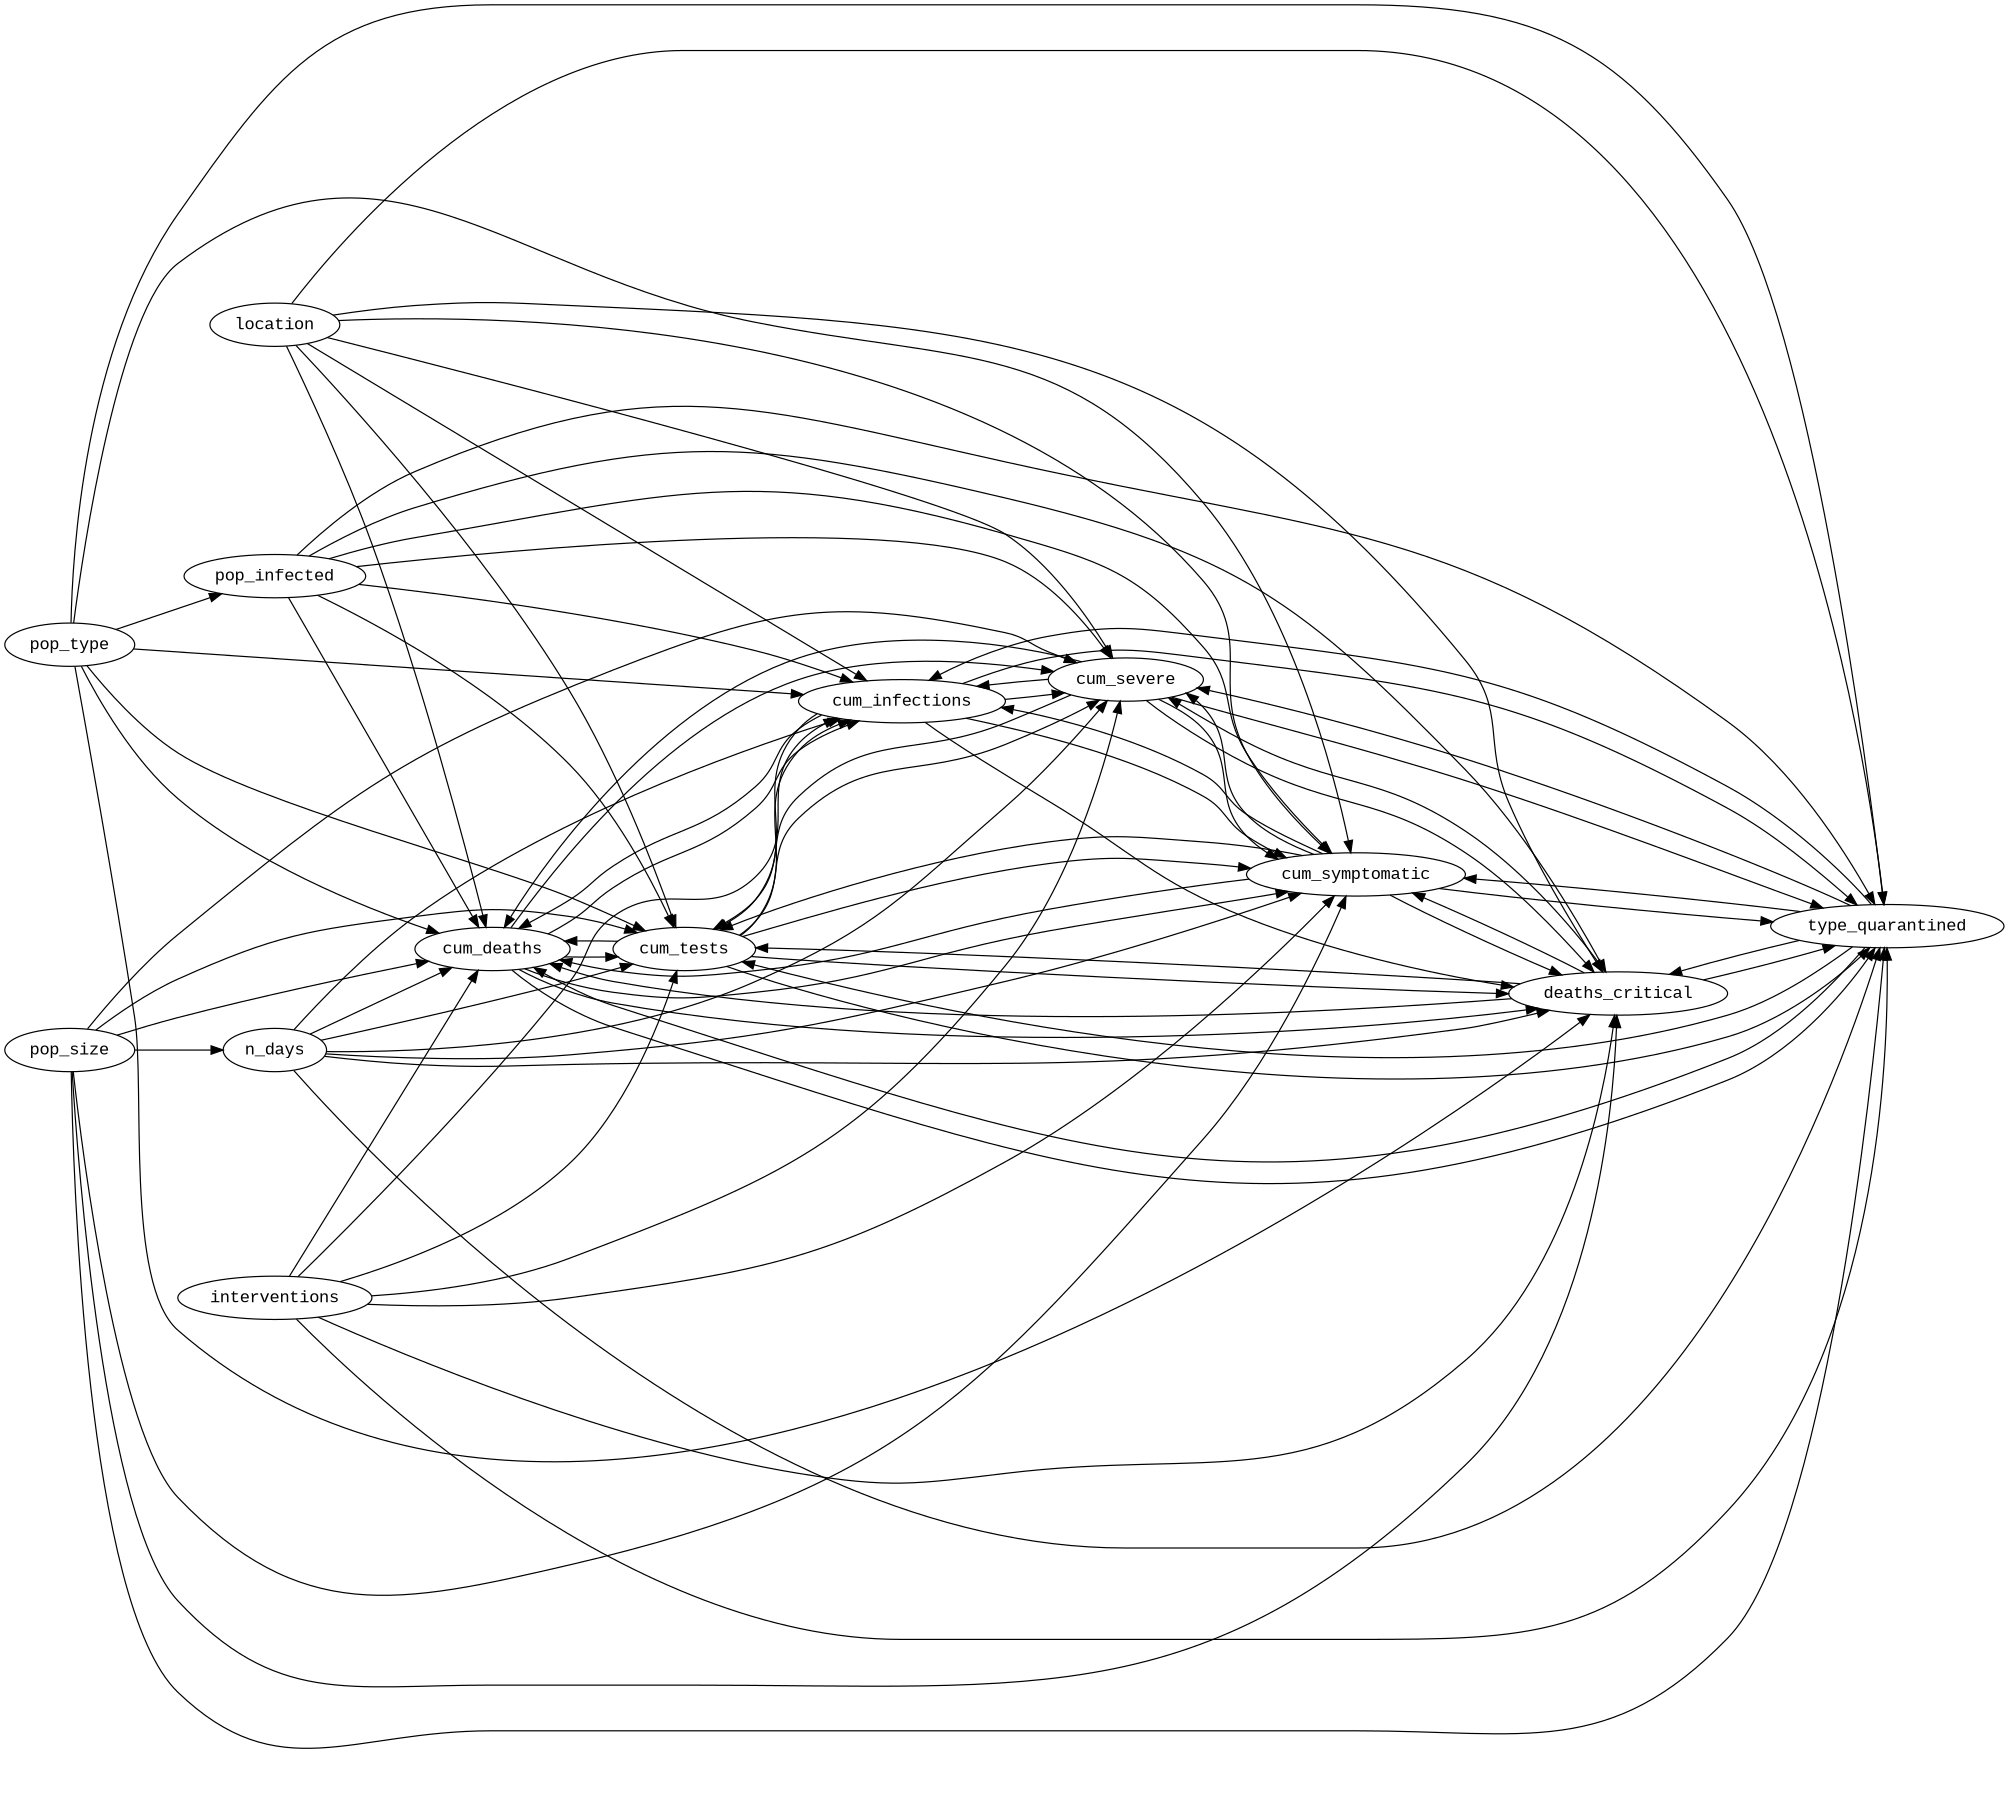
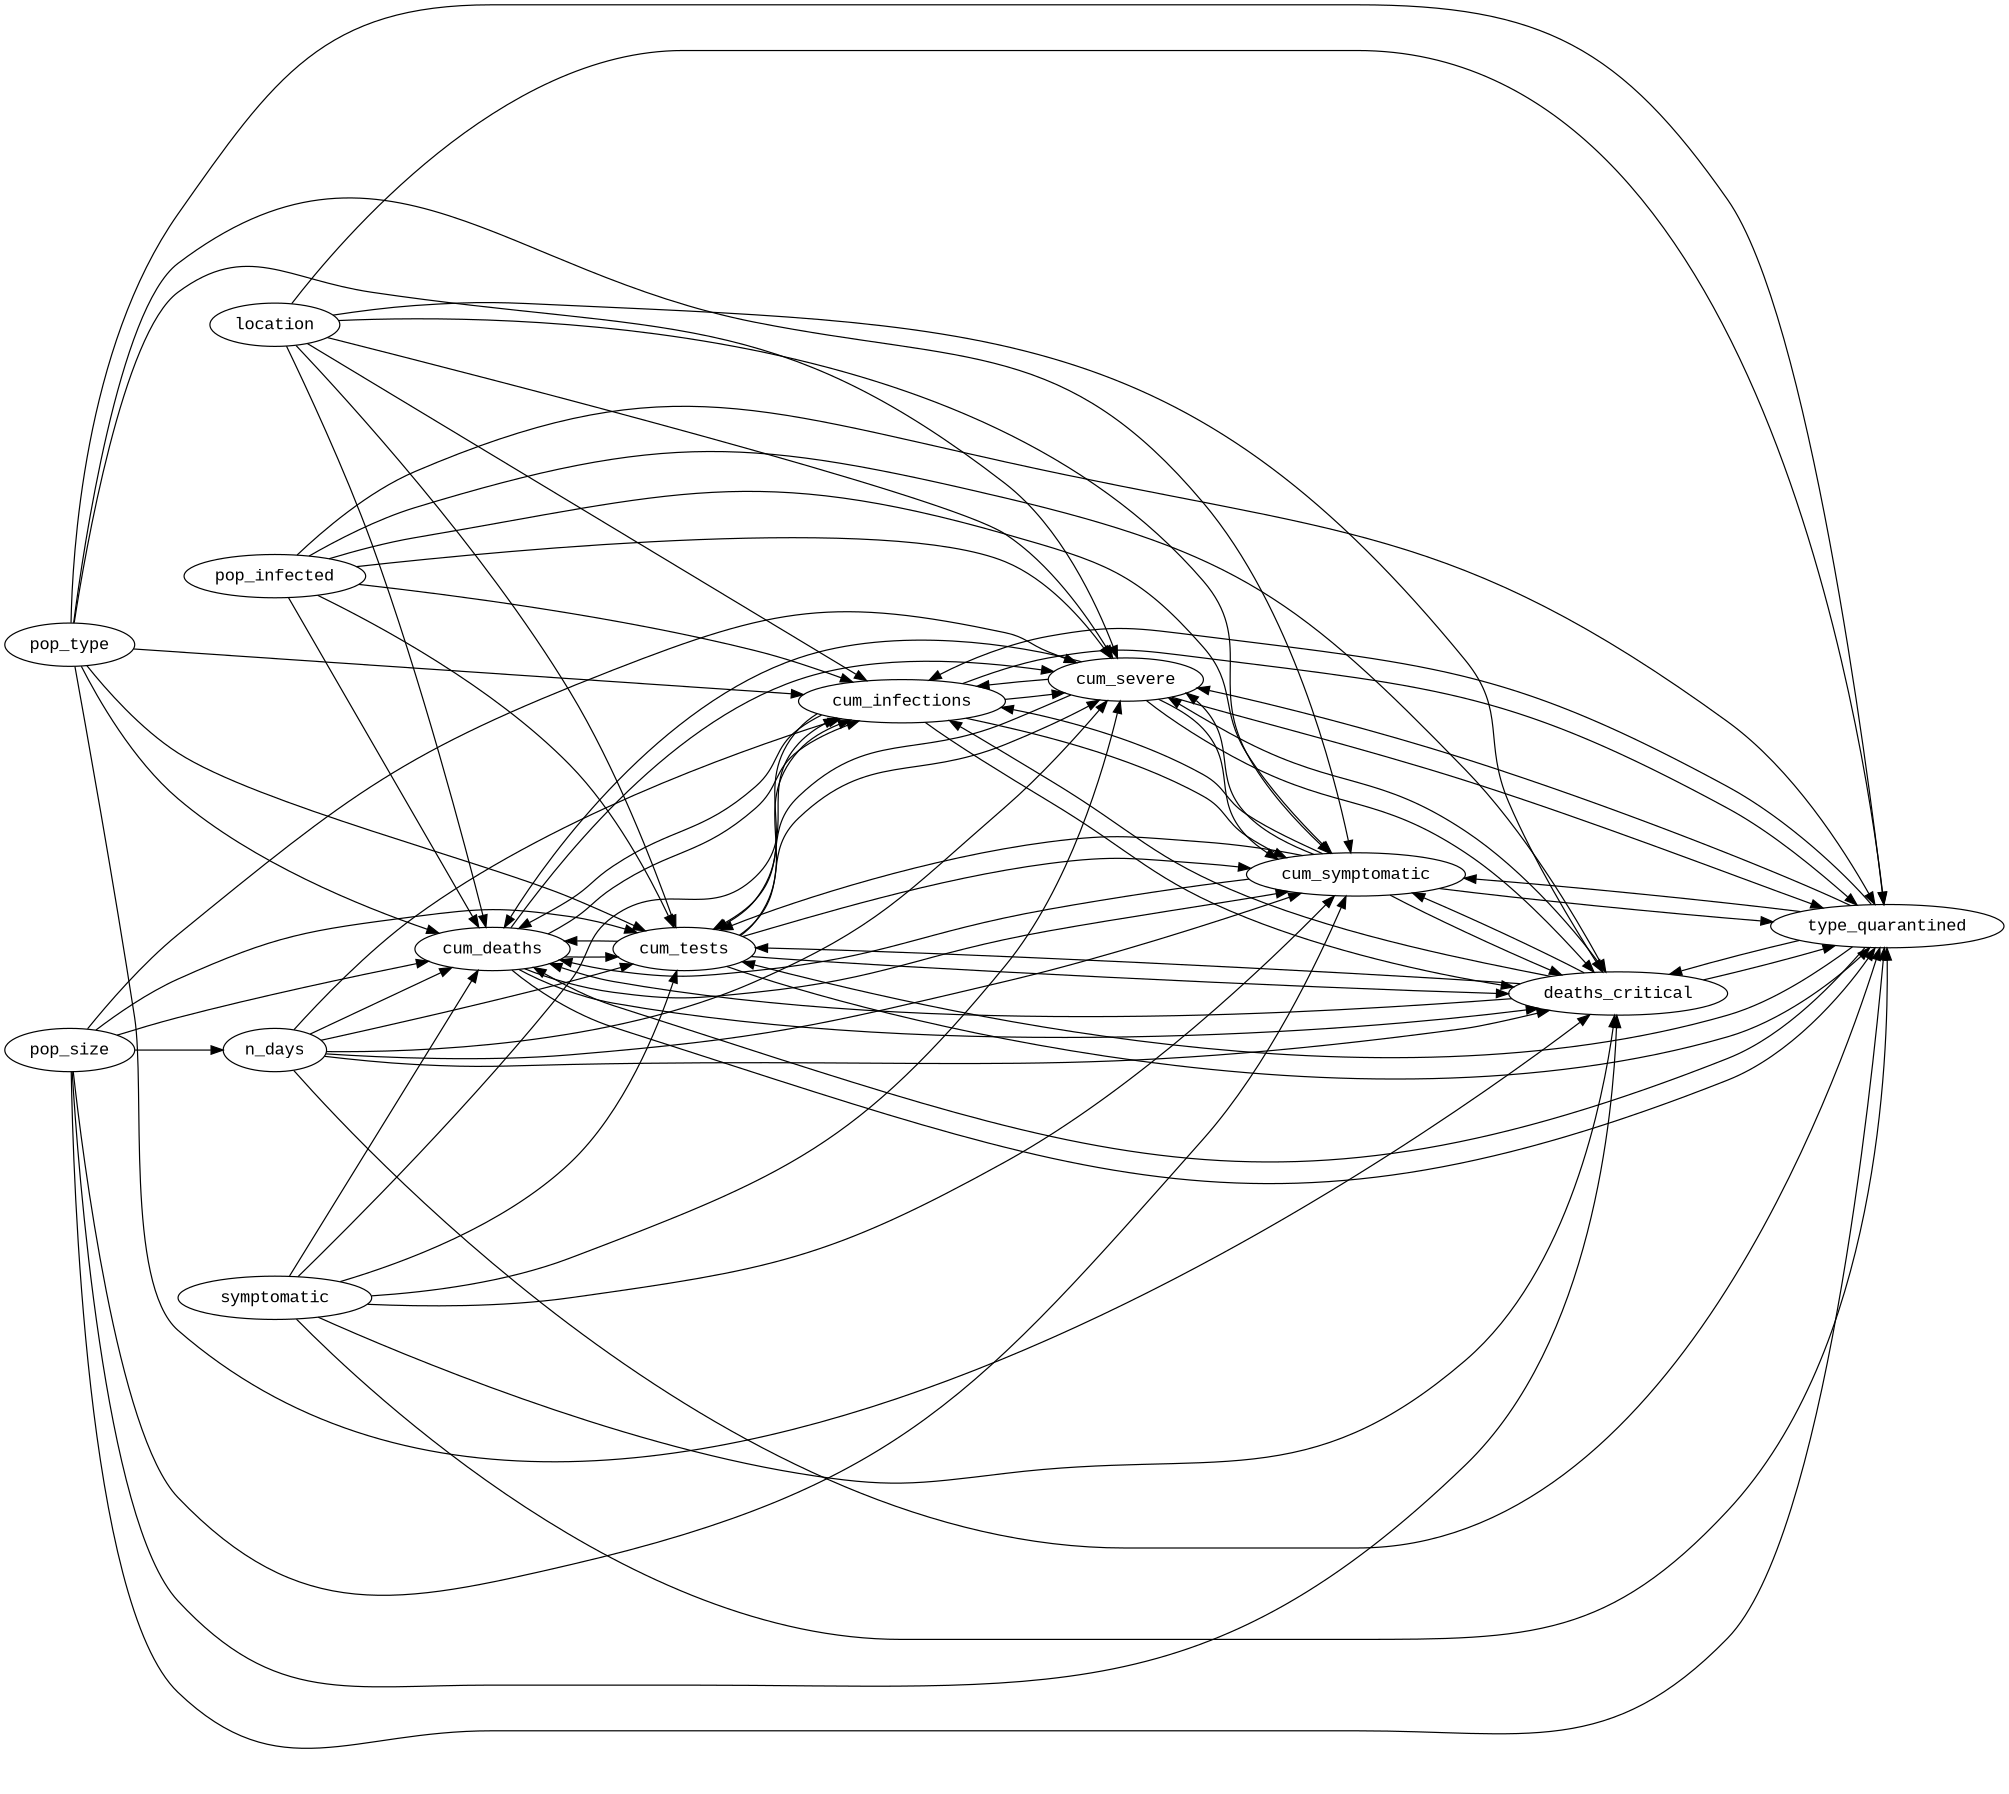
(163, 614) -> (530, 312)
none -> (1238, 892)
(275, 1298) -> (275, 1298)
